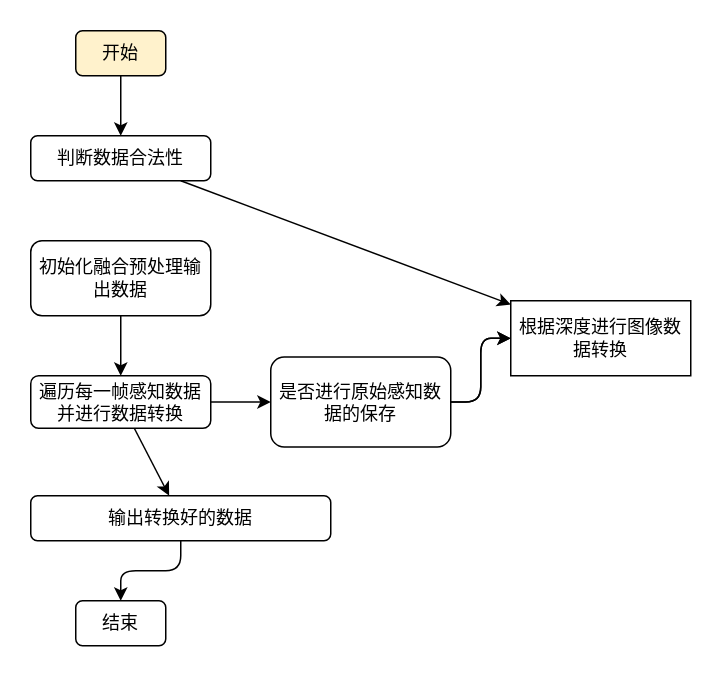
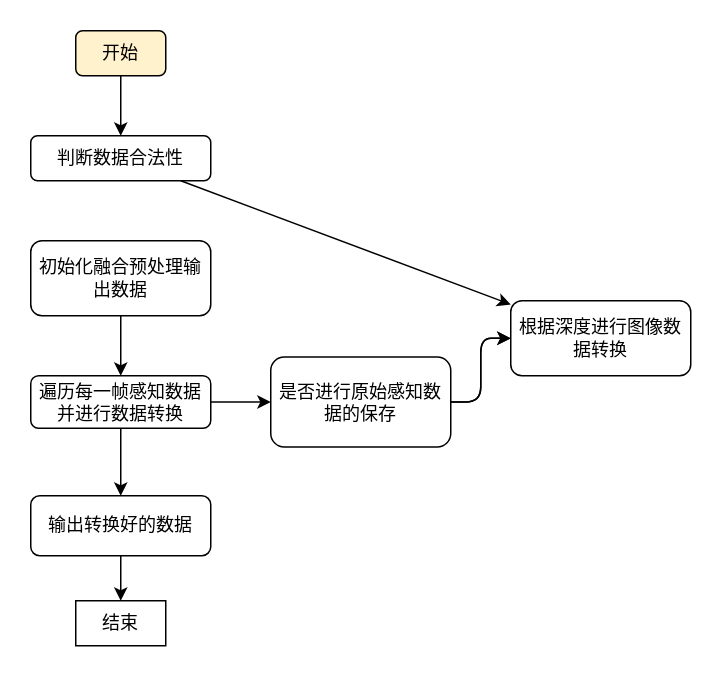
(601, 338) -> (601, 338)
(181, 518) -> (121, 526)
(121, 623) -> (121, 623)
